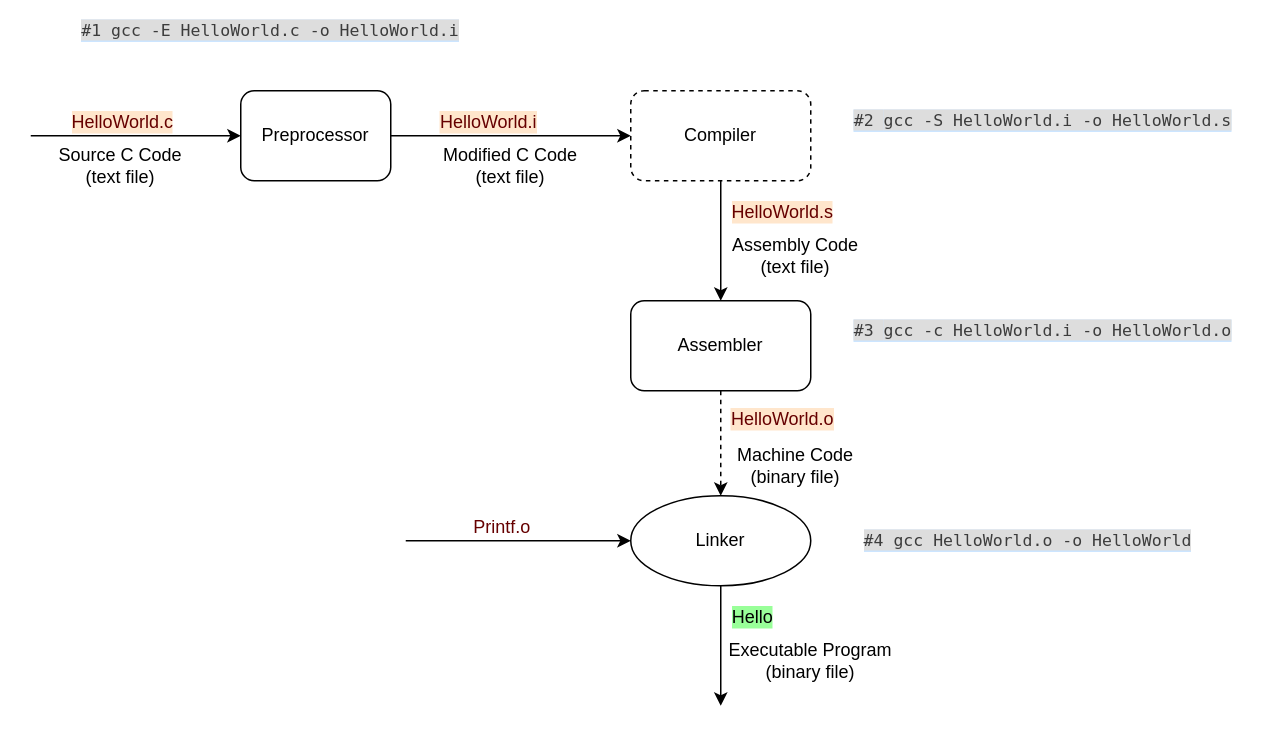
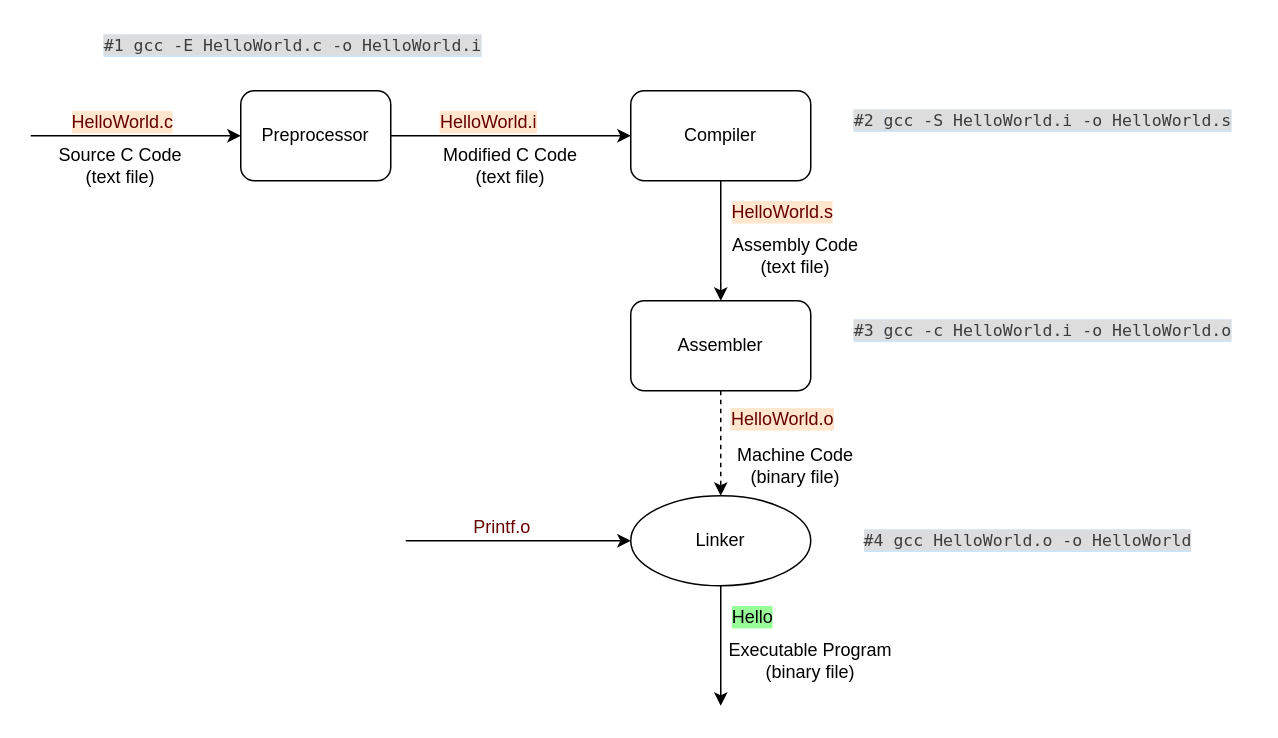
(271, 31) -> (293, 46)
(721, 136) -> (721, 136)
